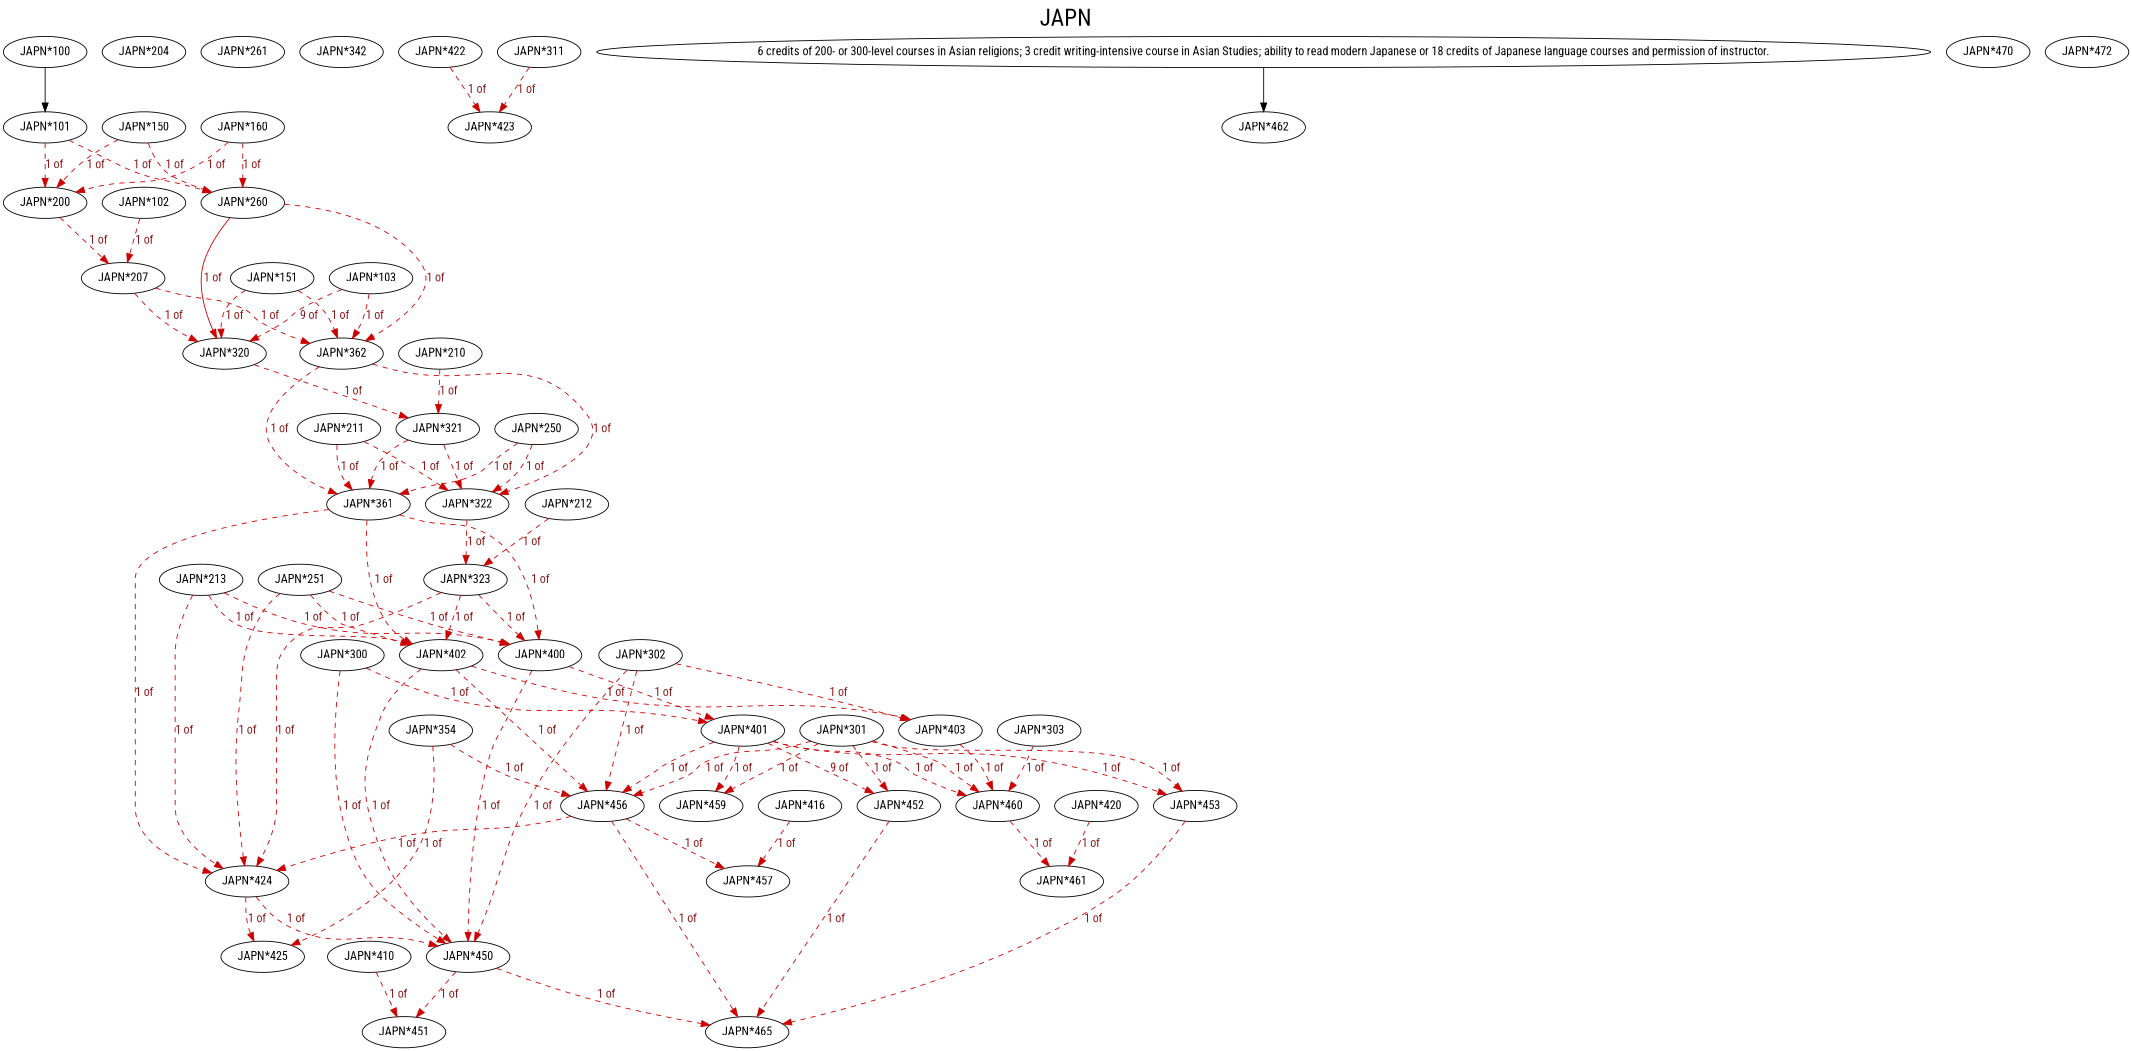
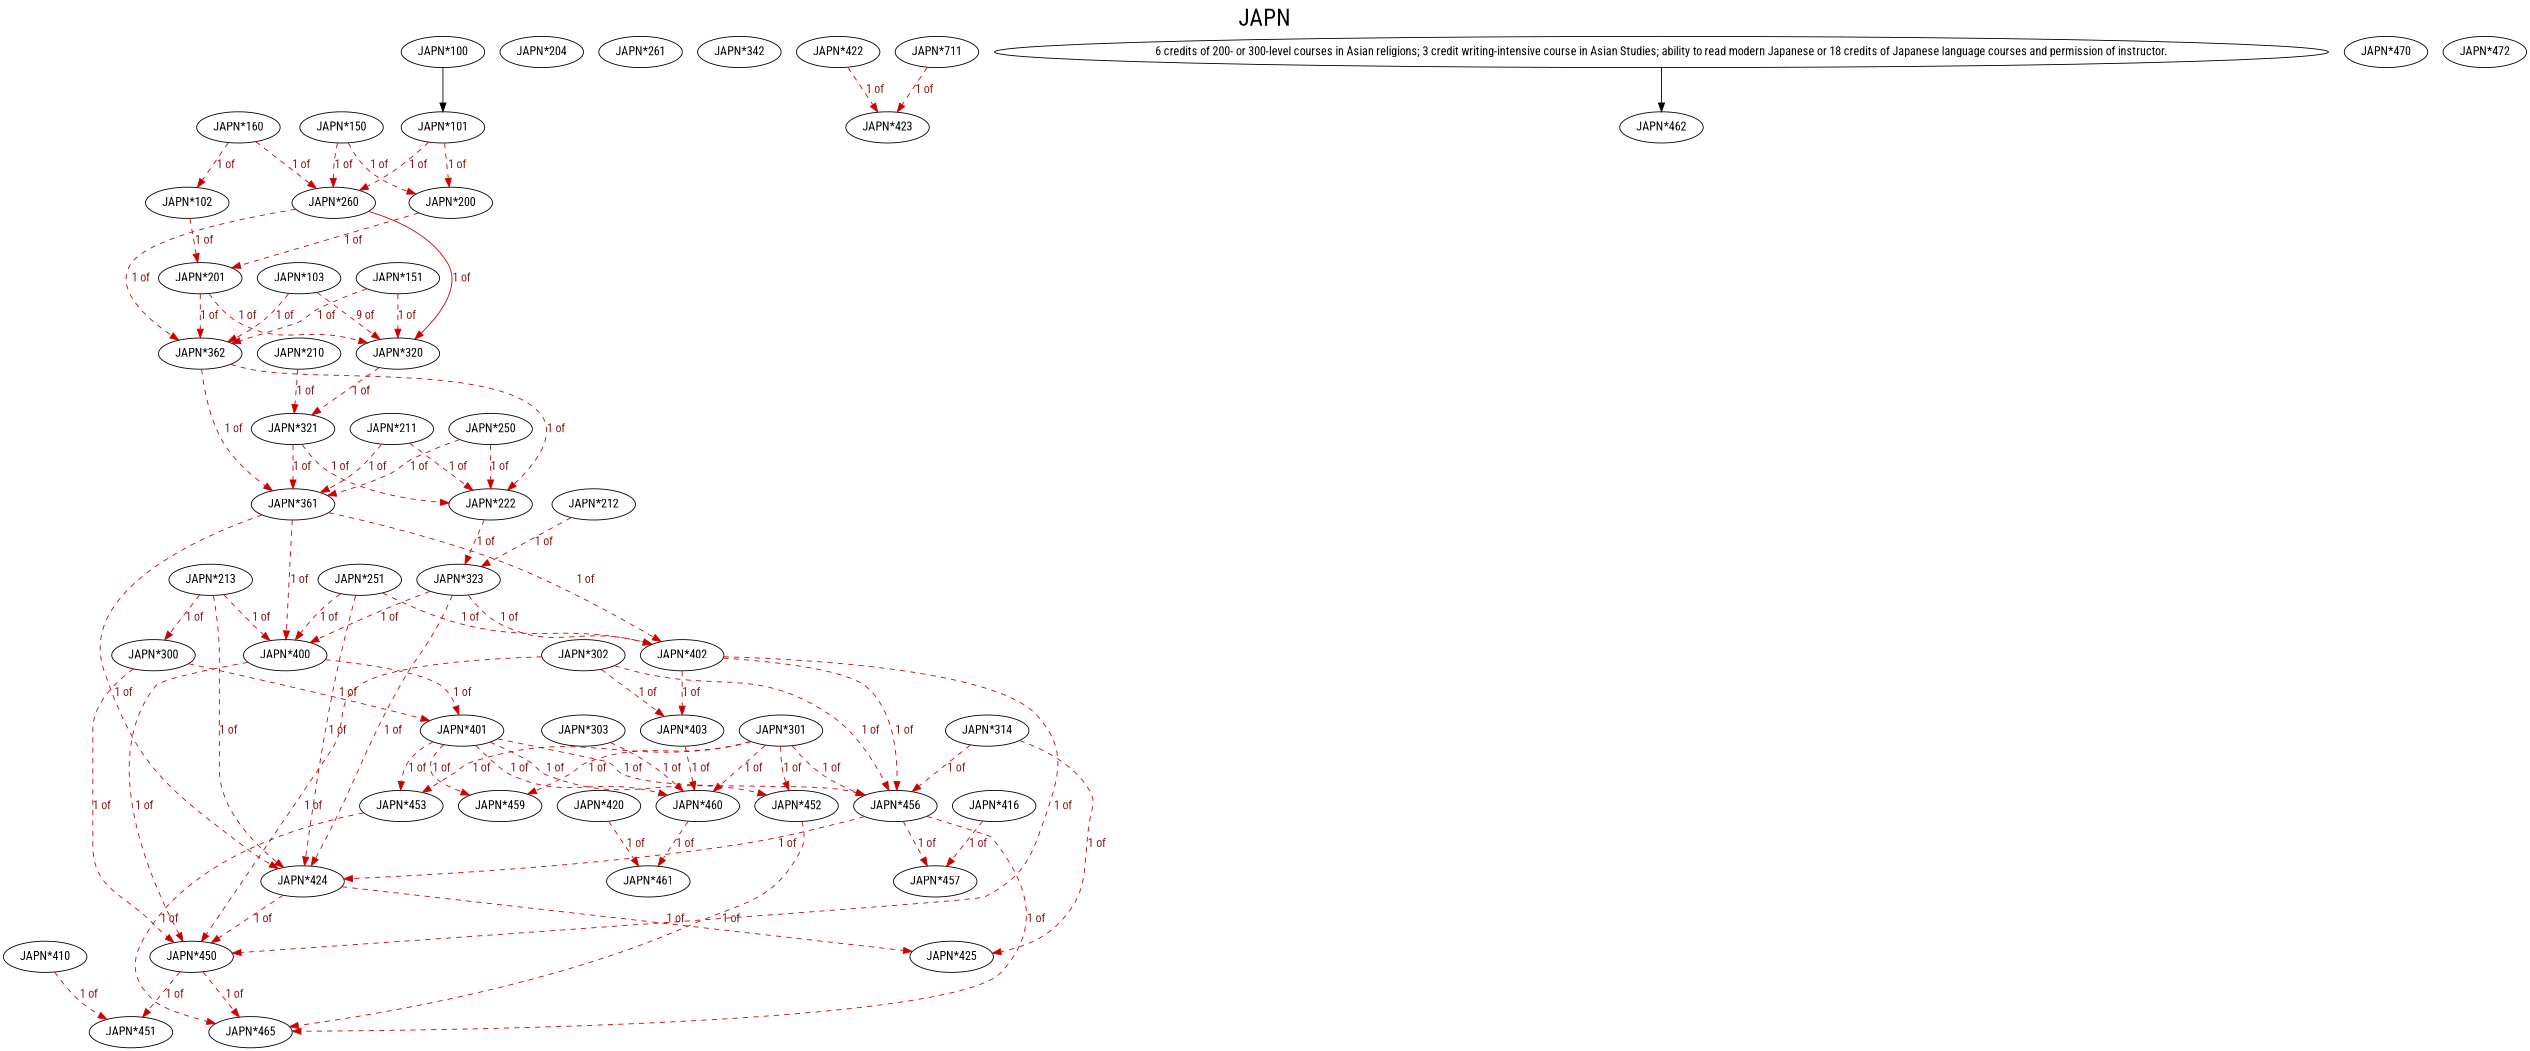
(539, 52) -> (937, 52)
(146, 182) -> (215, 161)
(123, 278) -> (200, 278)
(467, 504) -> (491, 504)
(288, 634) -> (185, 614)
(431, 731) -> (987, 731)
(840, 768) -> (556, 768)
